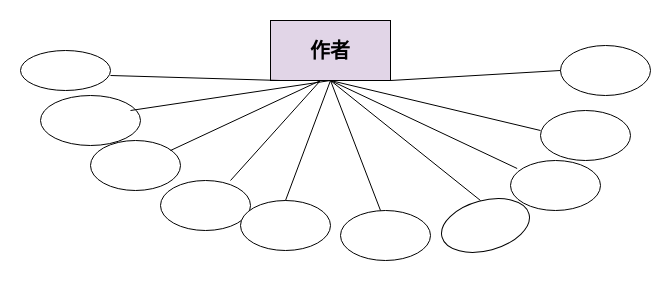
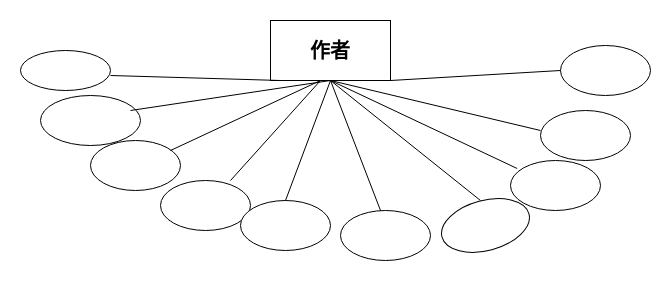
(331, 51) -> (331, 51)
